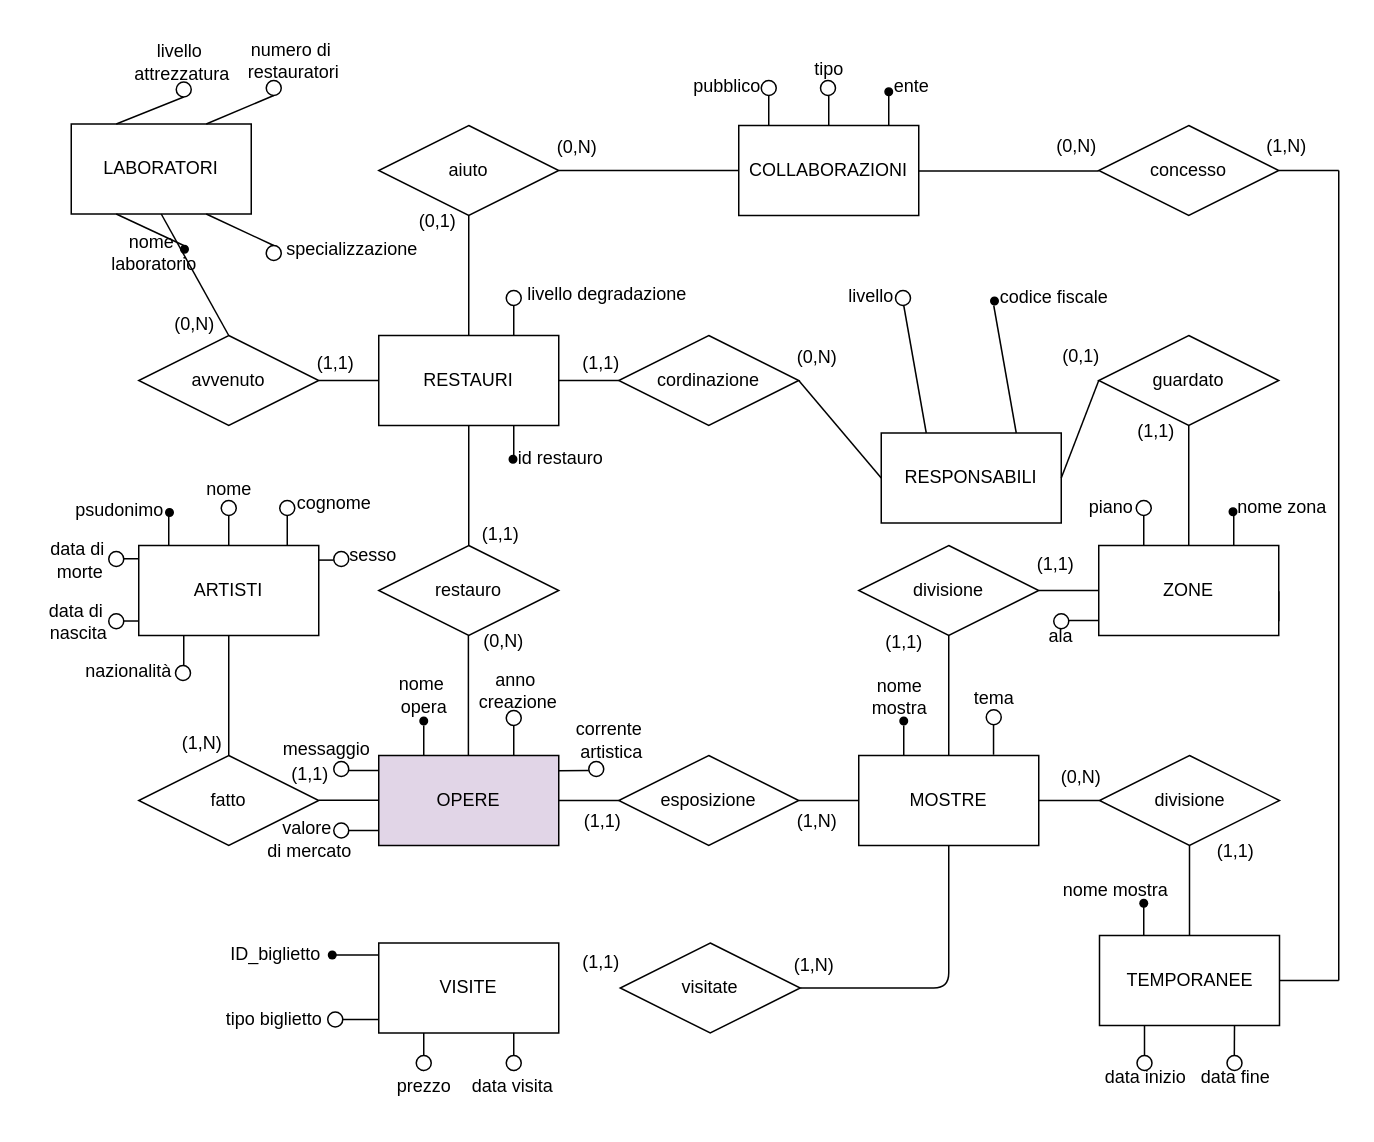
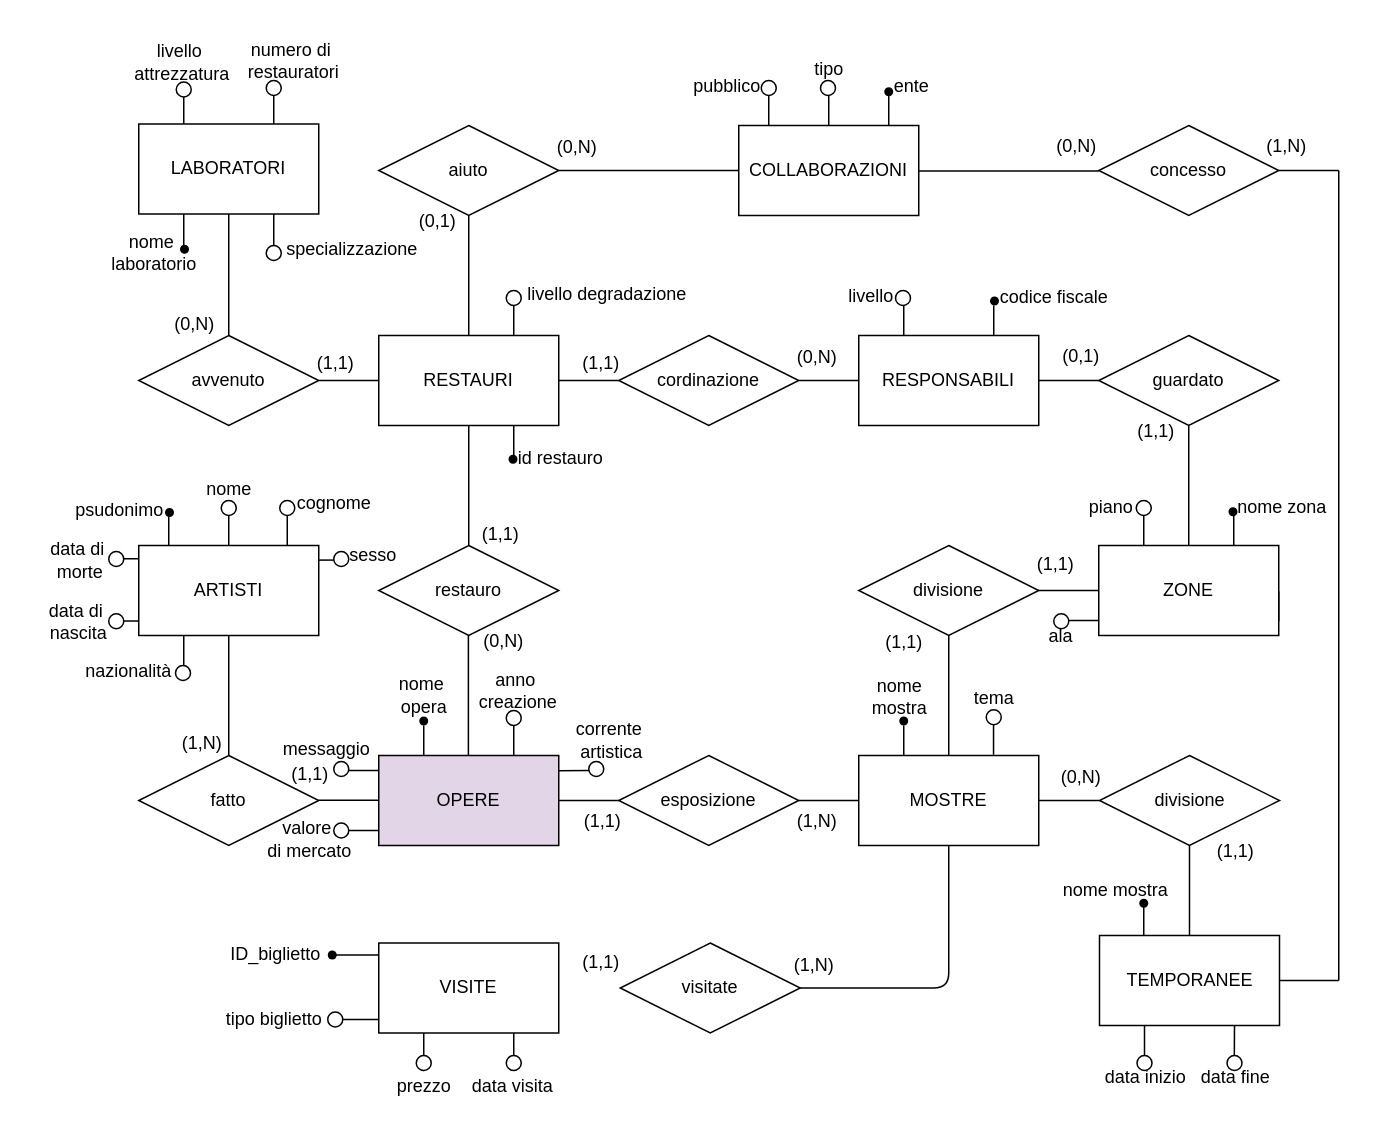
(161, 169) -> (229, 169)
(971, 478) -> (949, 380)
